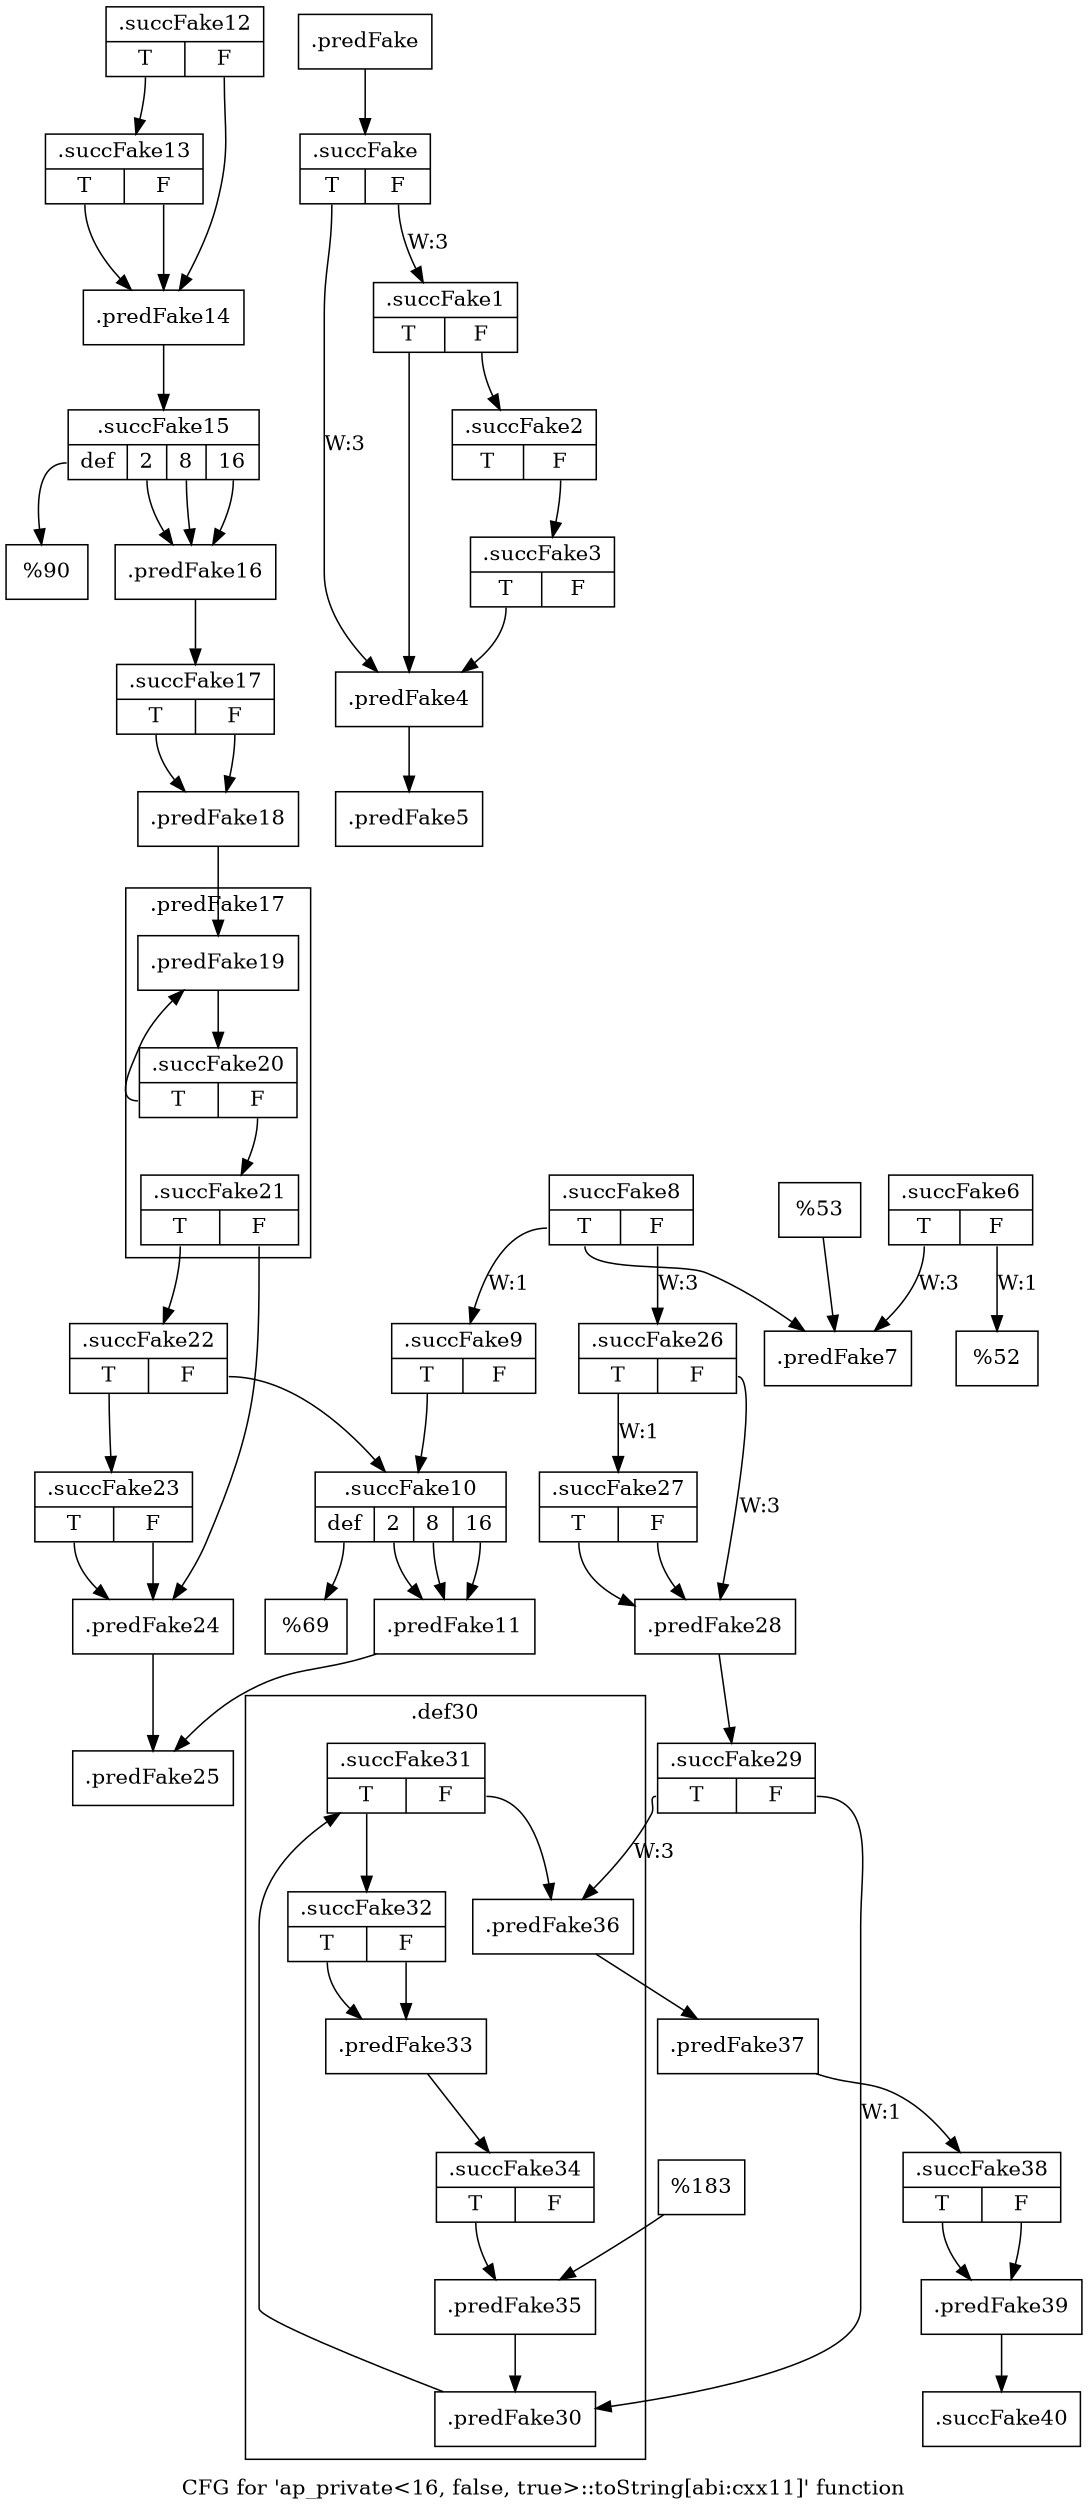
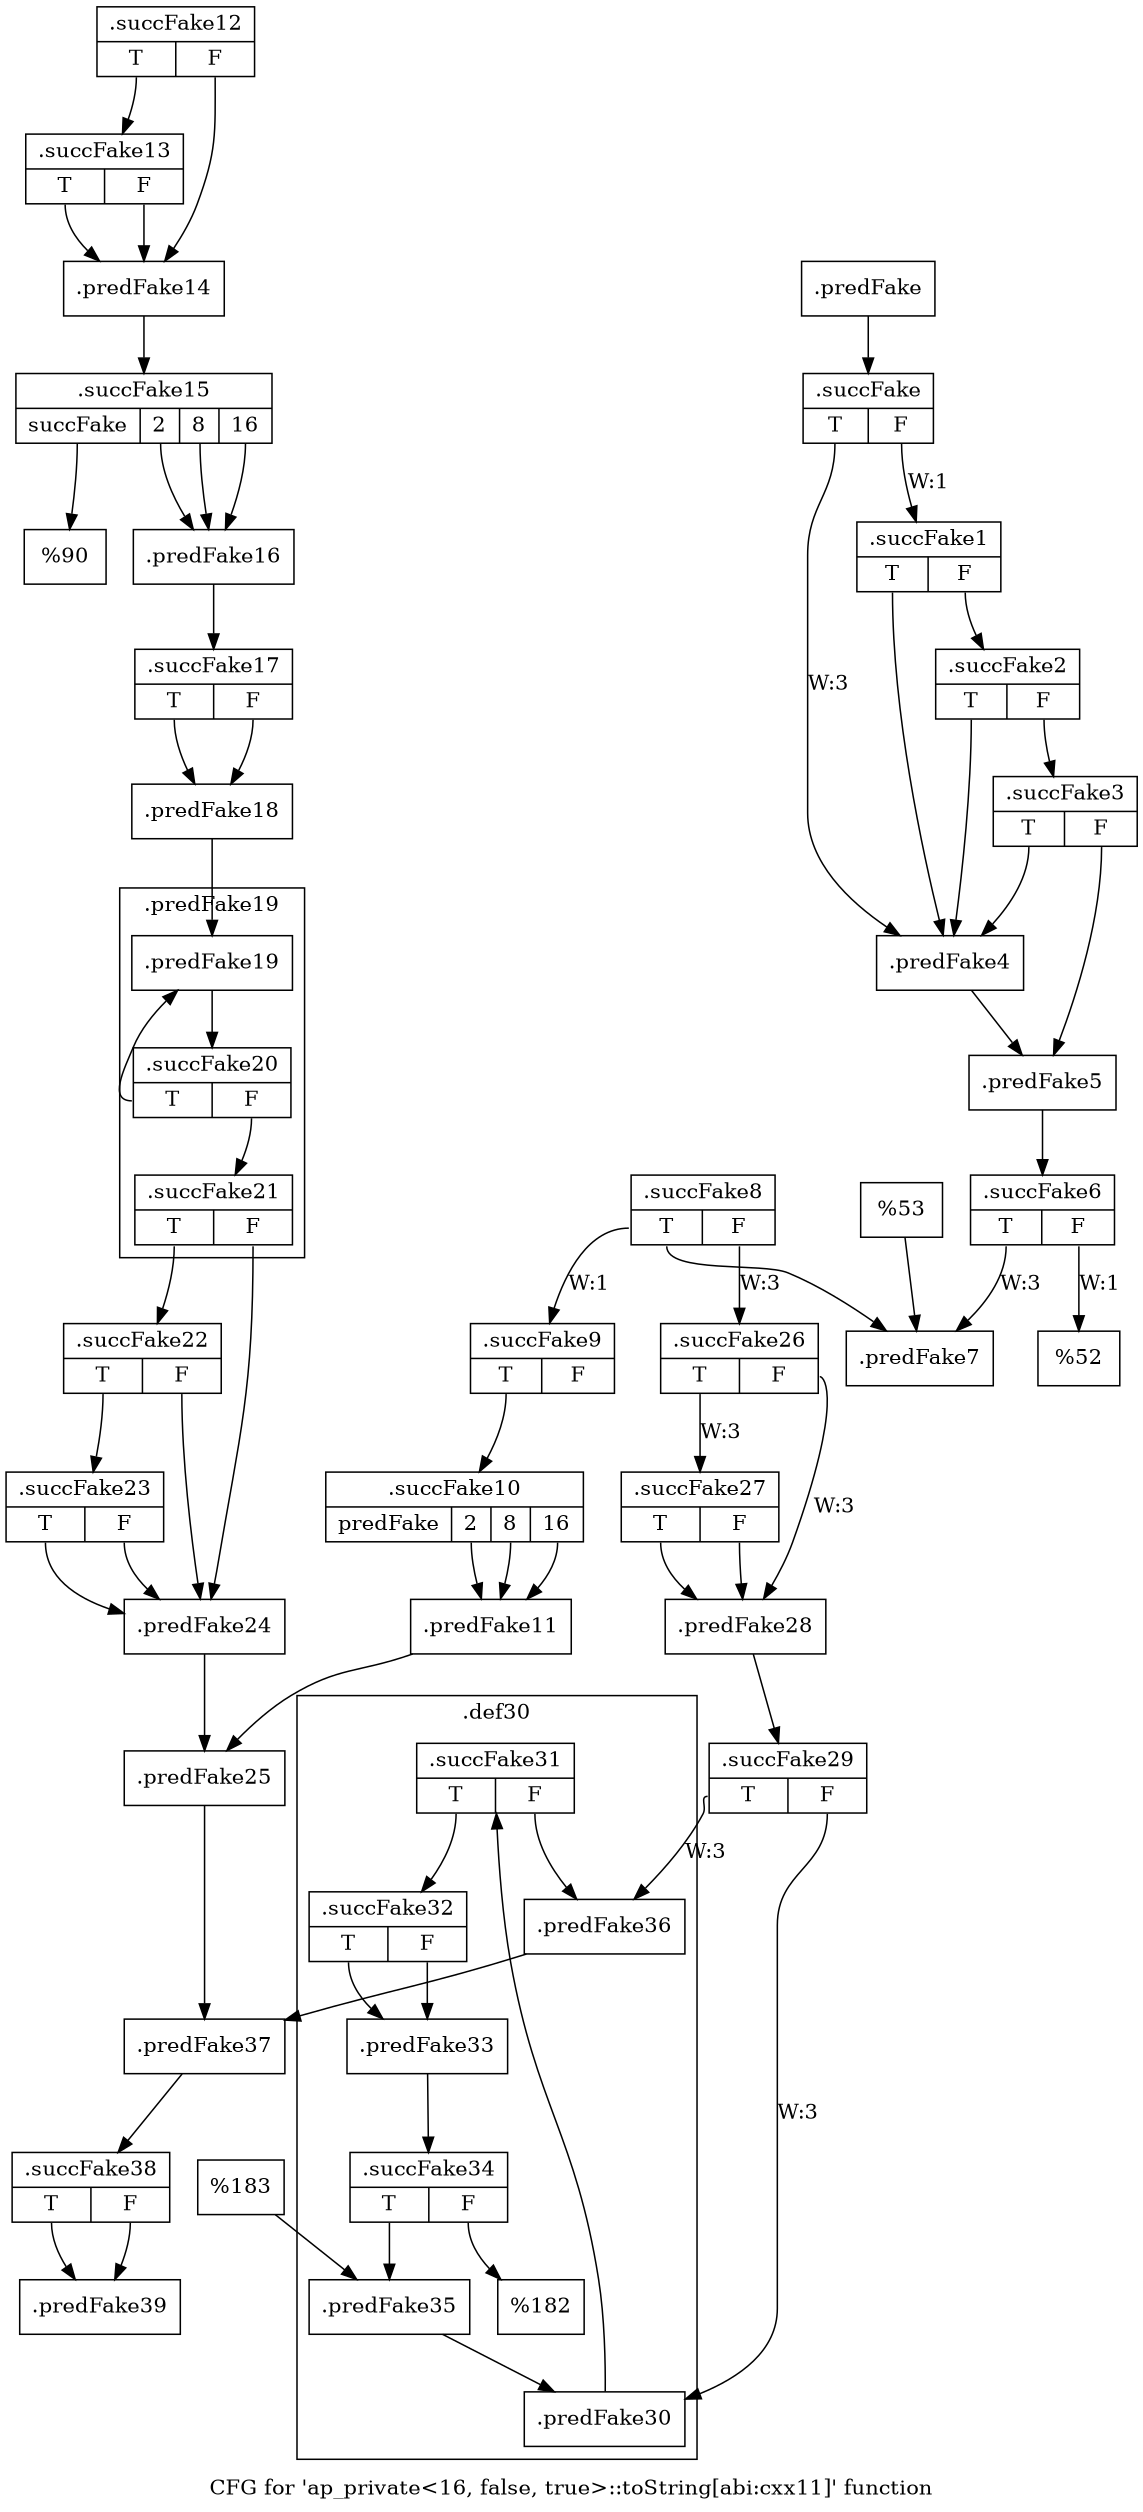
(429, 243) -> (929, 483)
(98, 461) -> (78, 425)
none -> (967, 820)
(218, 905) -> (212, 905)
none -> (1089, 946)
none -> (1043, 1135)
(310, 1403) -> (187, 1489)
(639, 1433) -> (721, 1433)
(345, 1524) -> (389, 1524)
(306, 1627) -> none
none -> (205, 1905)
(882, 2113) -> (799, 2113)
none -> (541, 2307)
(1002, 2419) -> none
